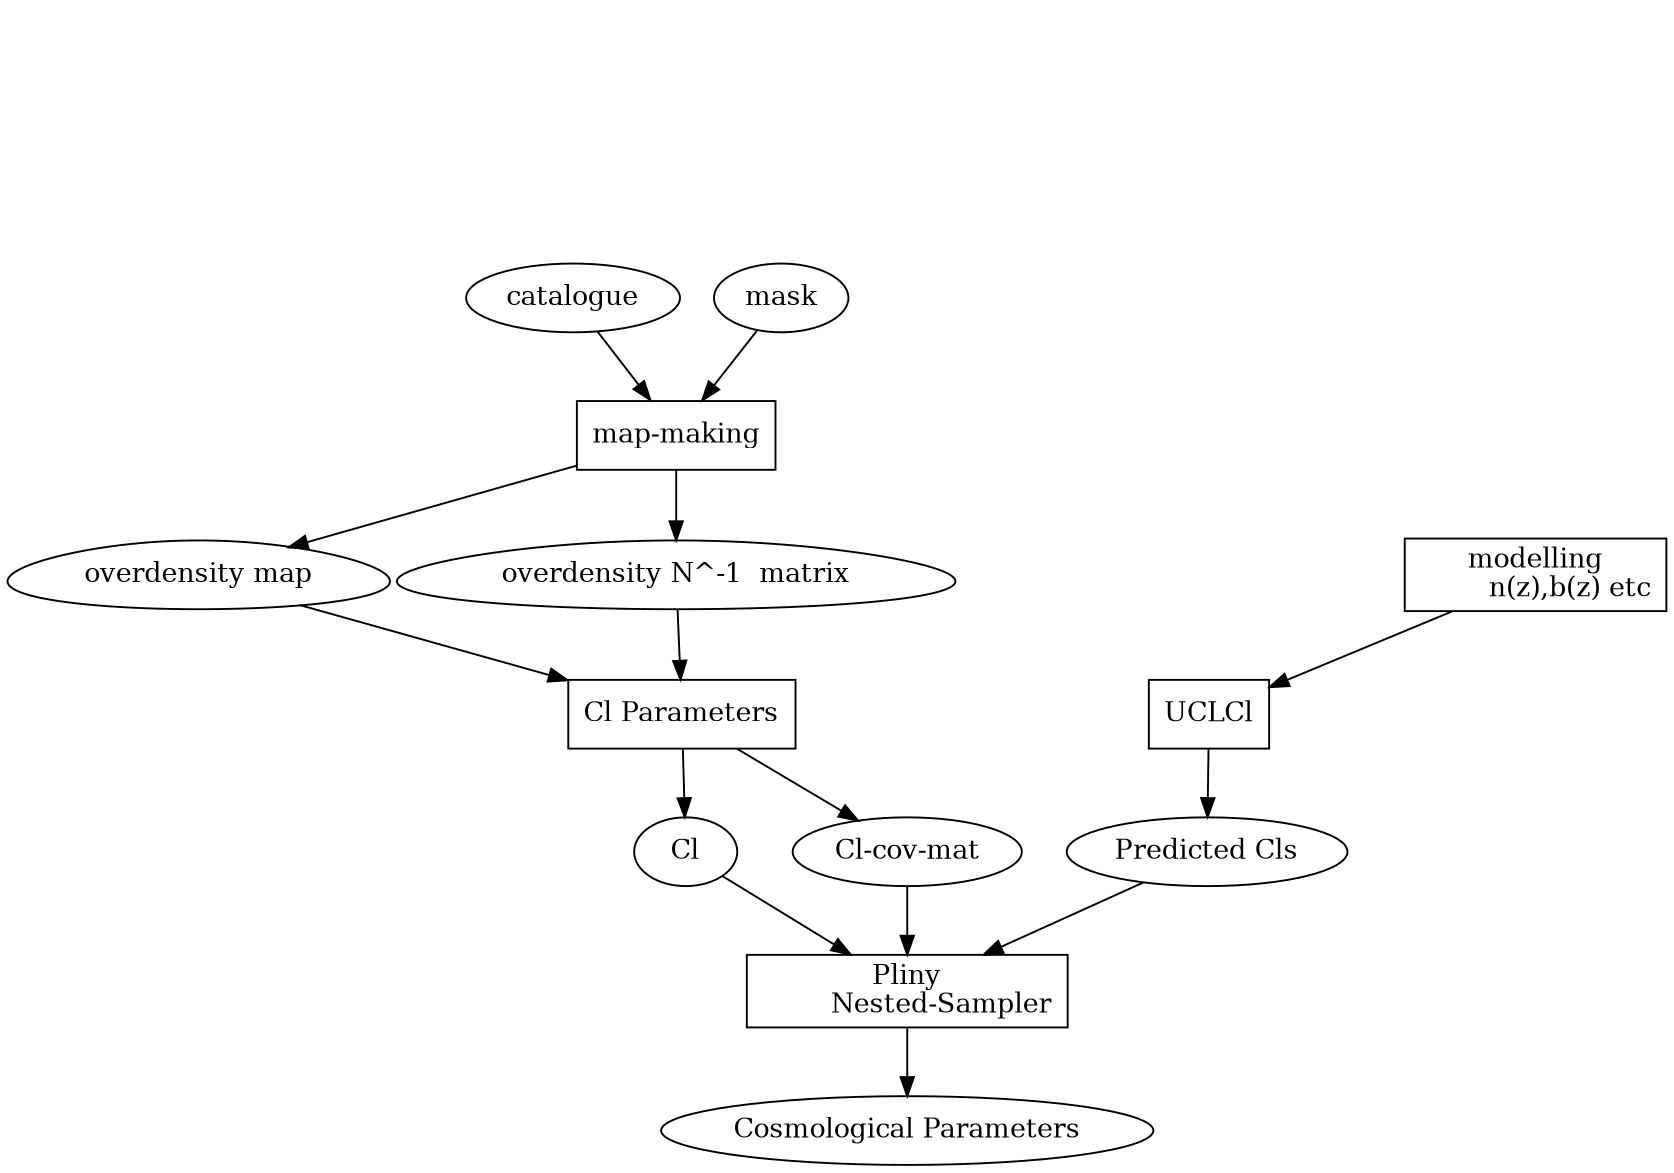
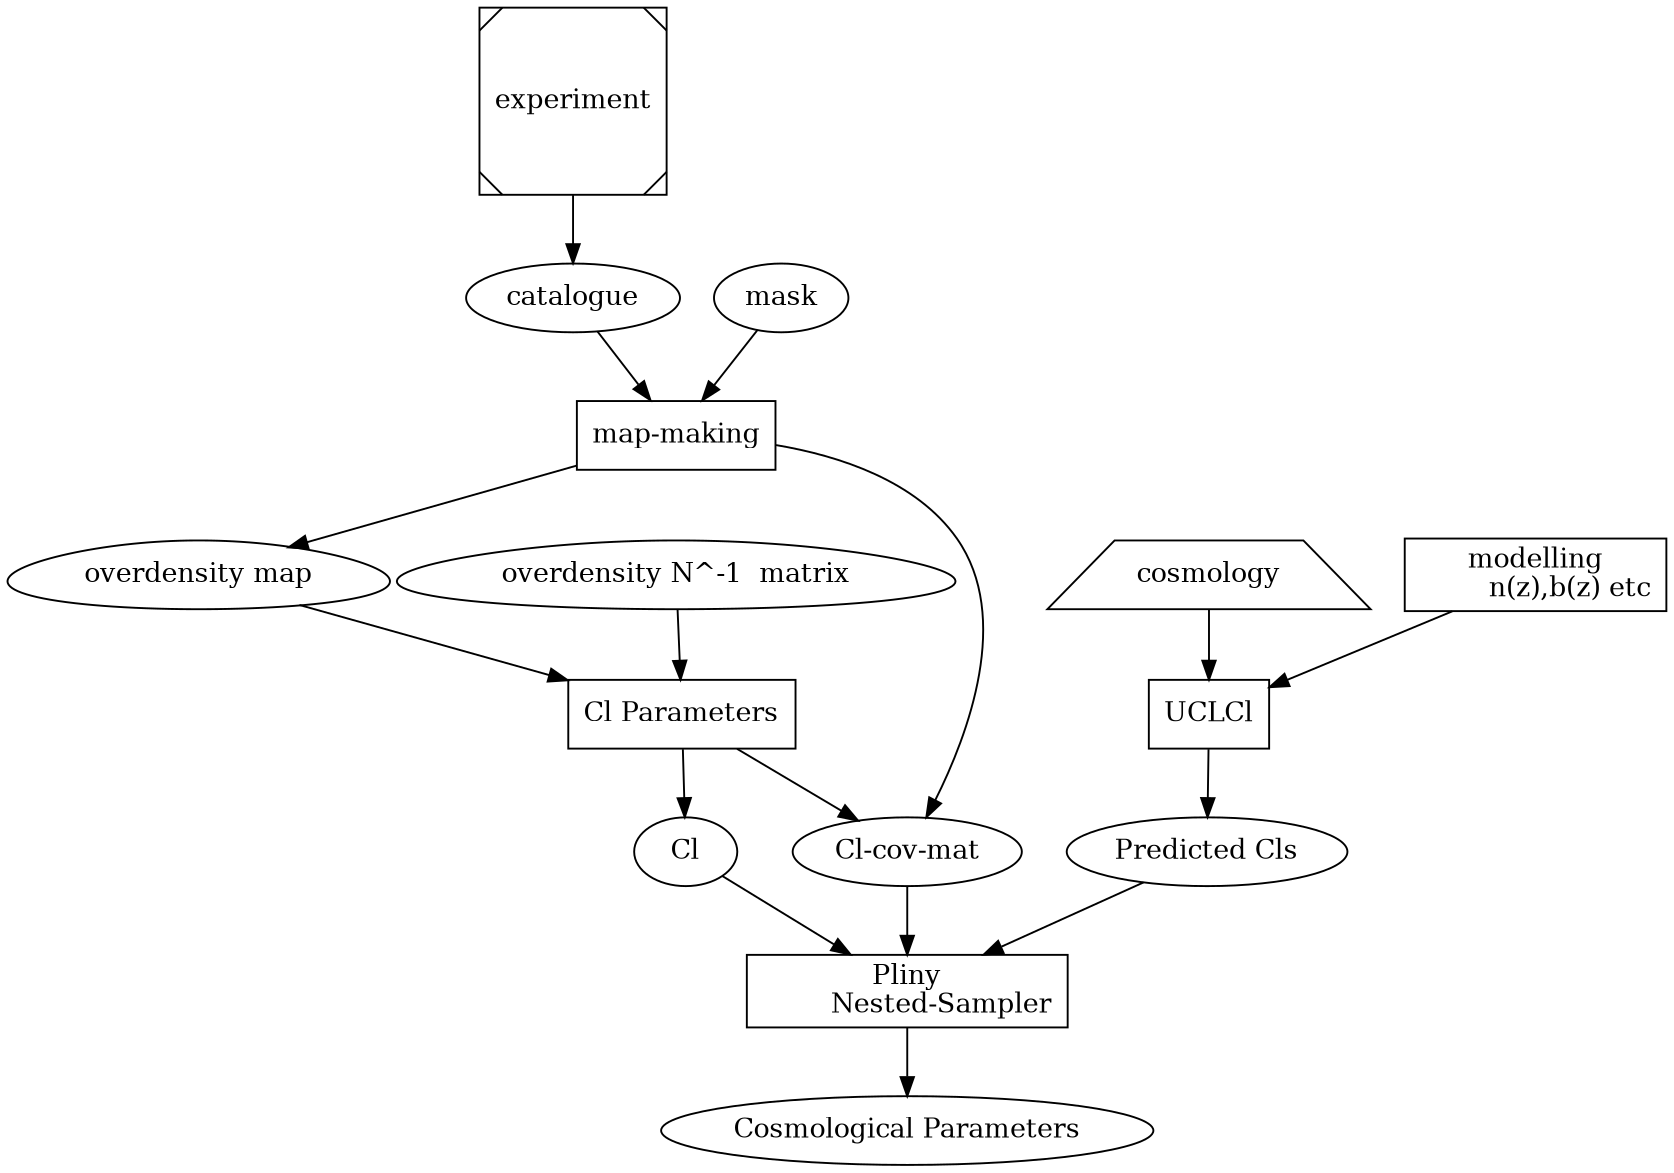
none -> (573, 101)
(676, 496) -> (972, 568)
none -> (1209, 575)
